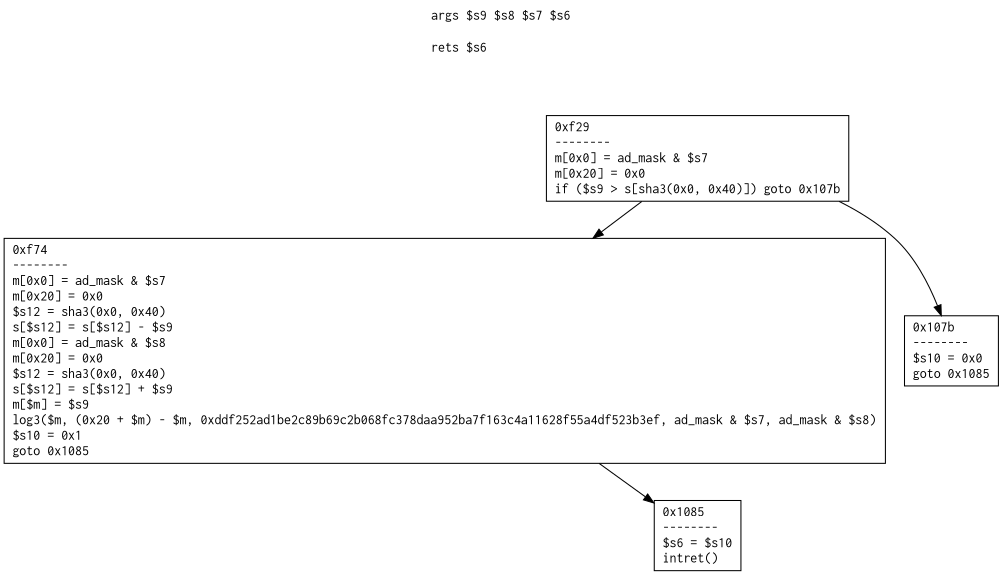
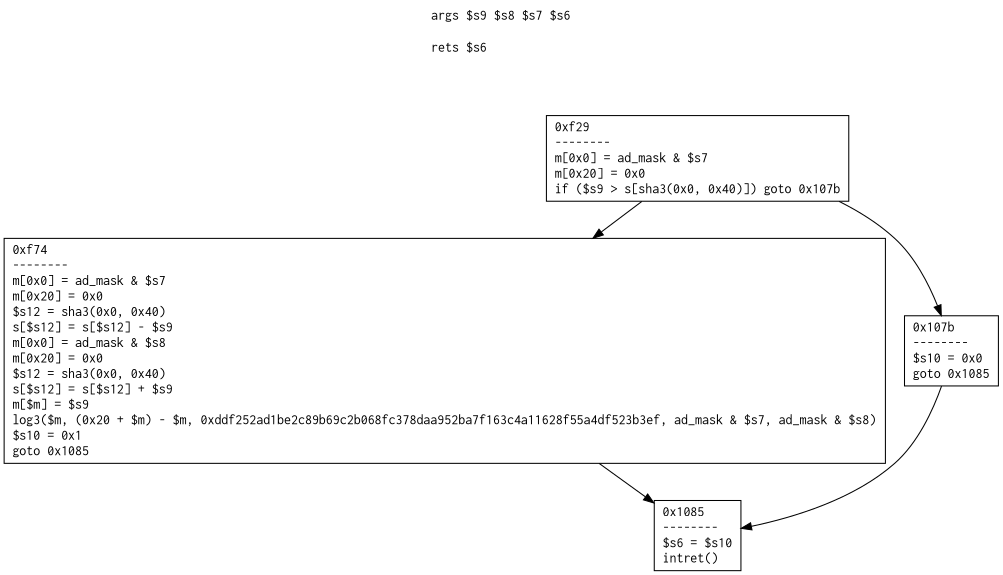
none -> (868, 483)
